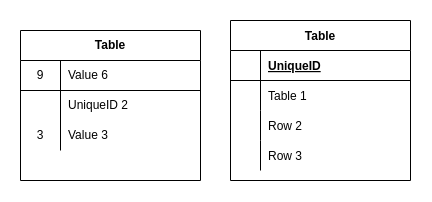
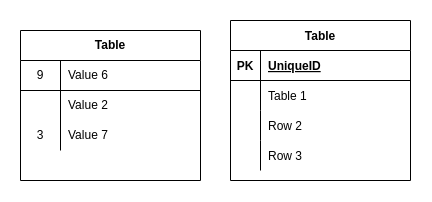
none -> (246, 66)
(99, 106) -> (89, 106)
(89, 136) -> (89, 136)
